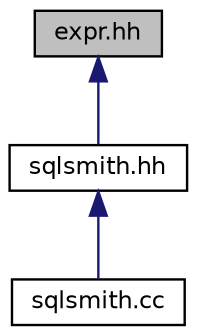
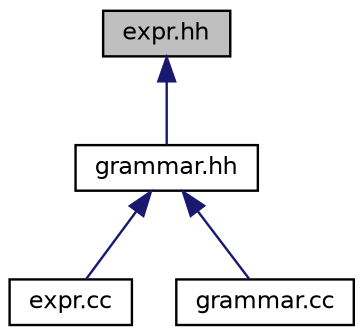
(98, 168) -> (167, 168)
none -> (71, 302)
(98, 302) -> (265, 302)
